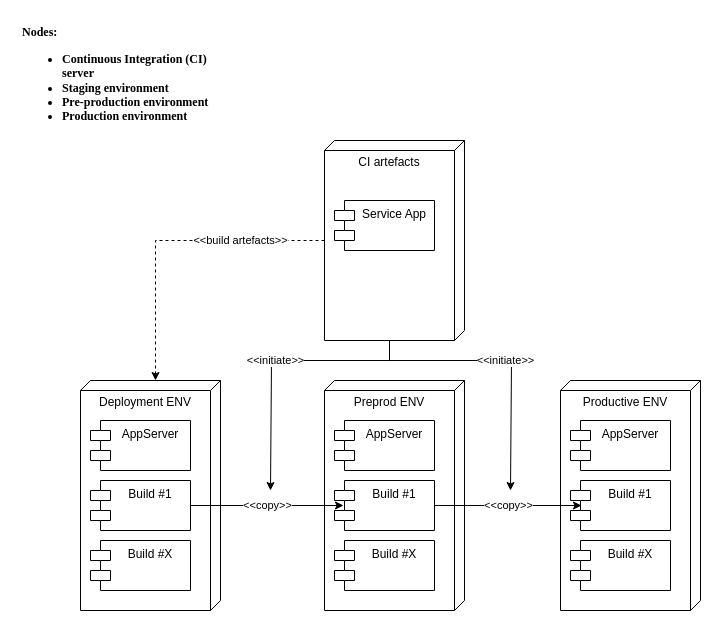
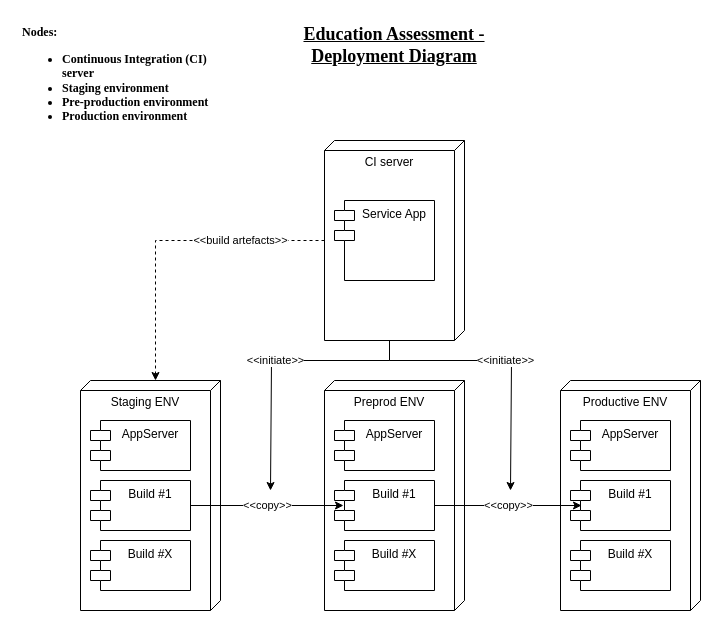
none -> (395, 46)
(390, 163) -> (390, 163)
(385, 226) -> (385, 241)
(146, 403) -> (146, 403)
